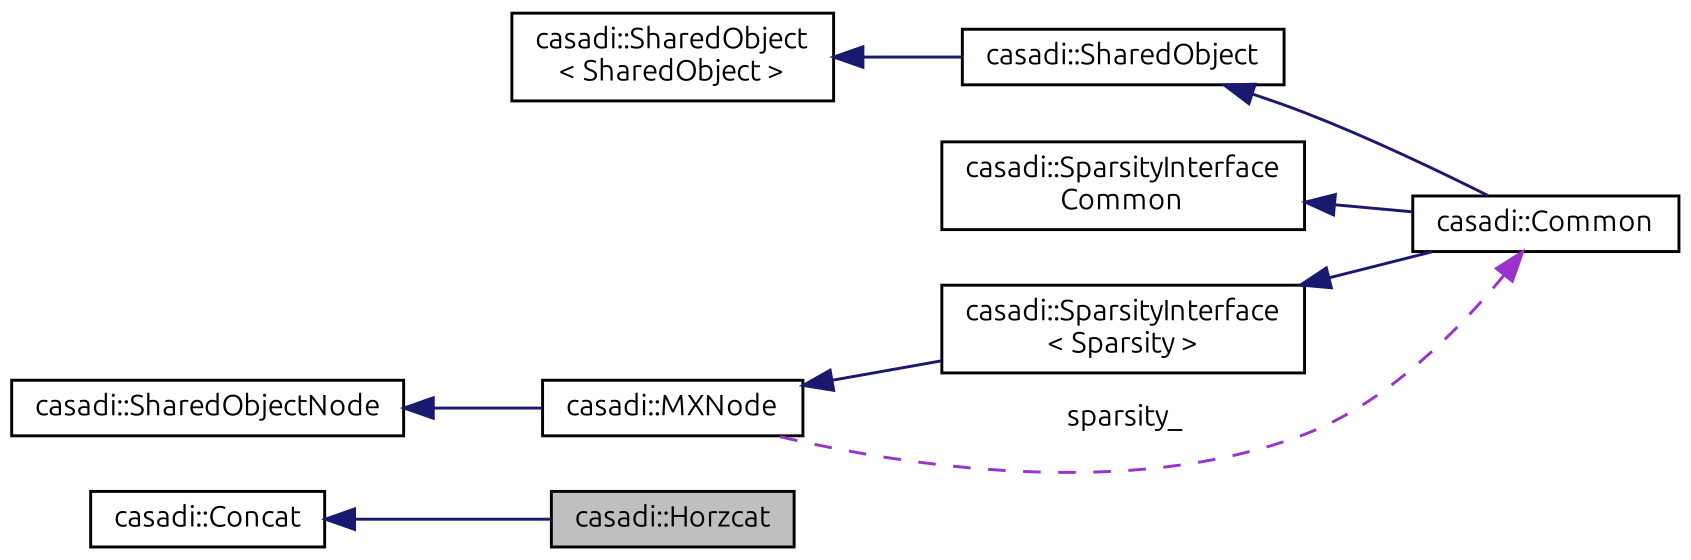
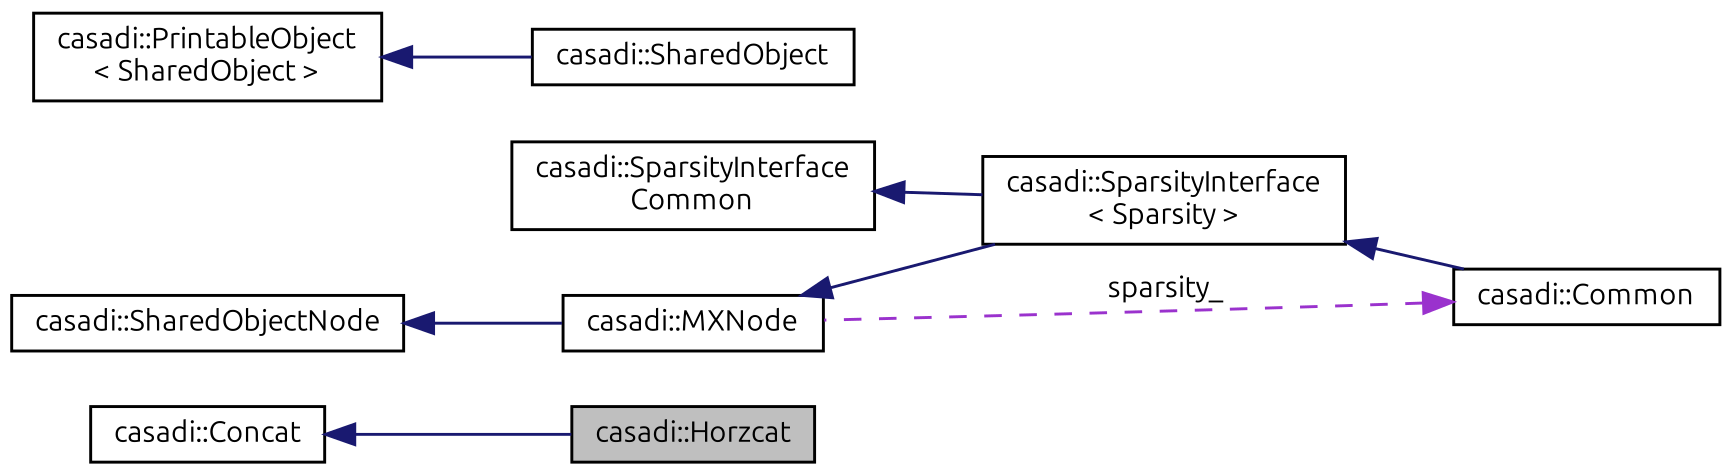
(673, 57) -> (208, 57)
(1372, 141) -> none
(1373, 208) -> (943, 194)
